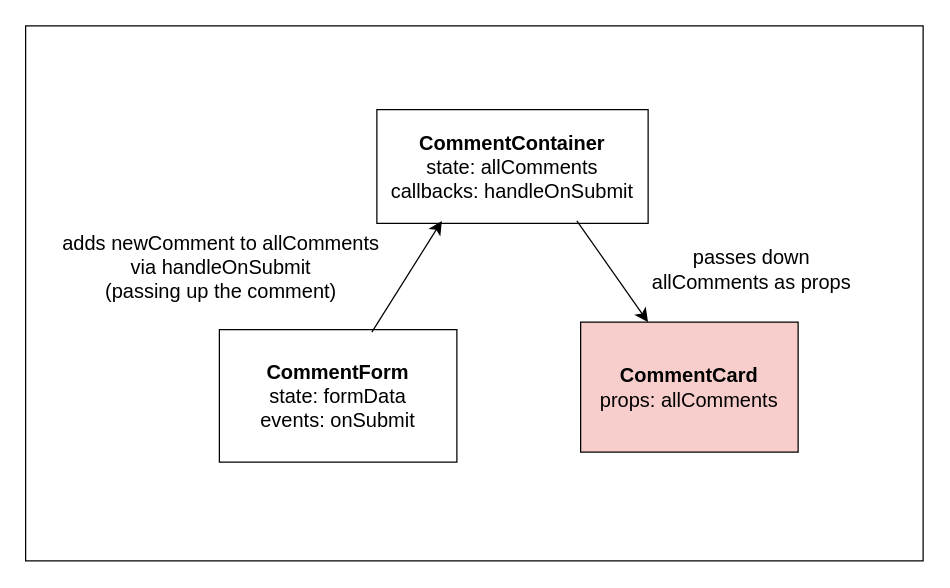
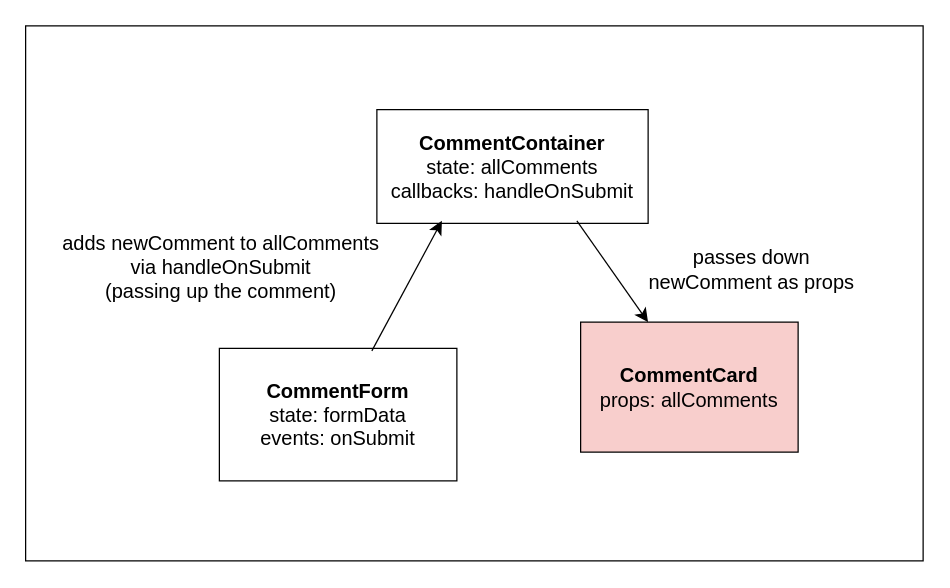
(752, 269) -> (752, 269)
(338, 396) -> (338, 414)
